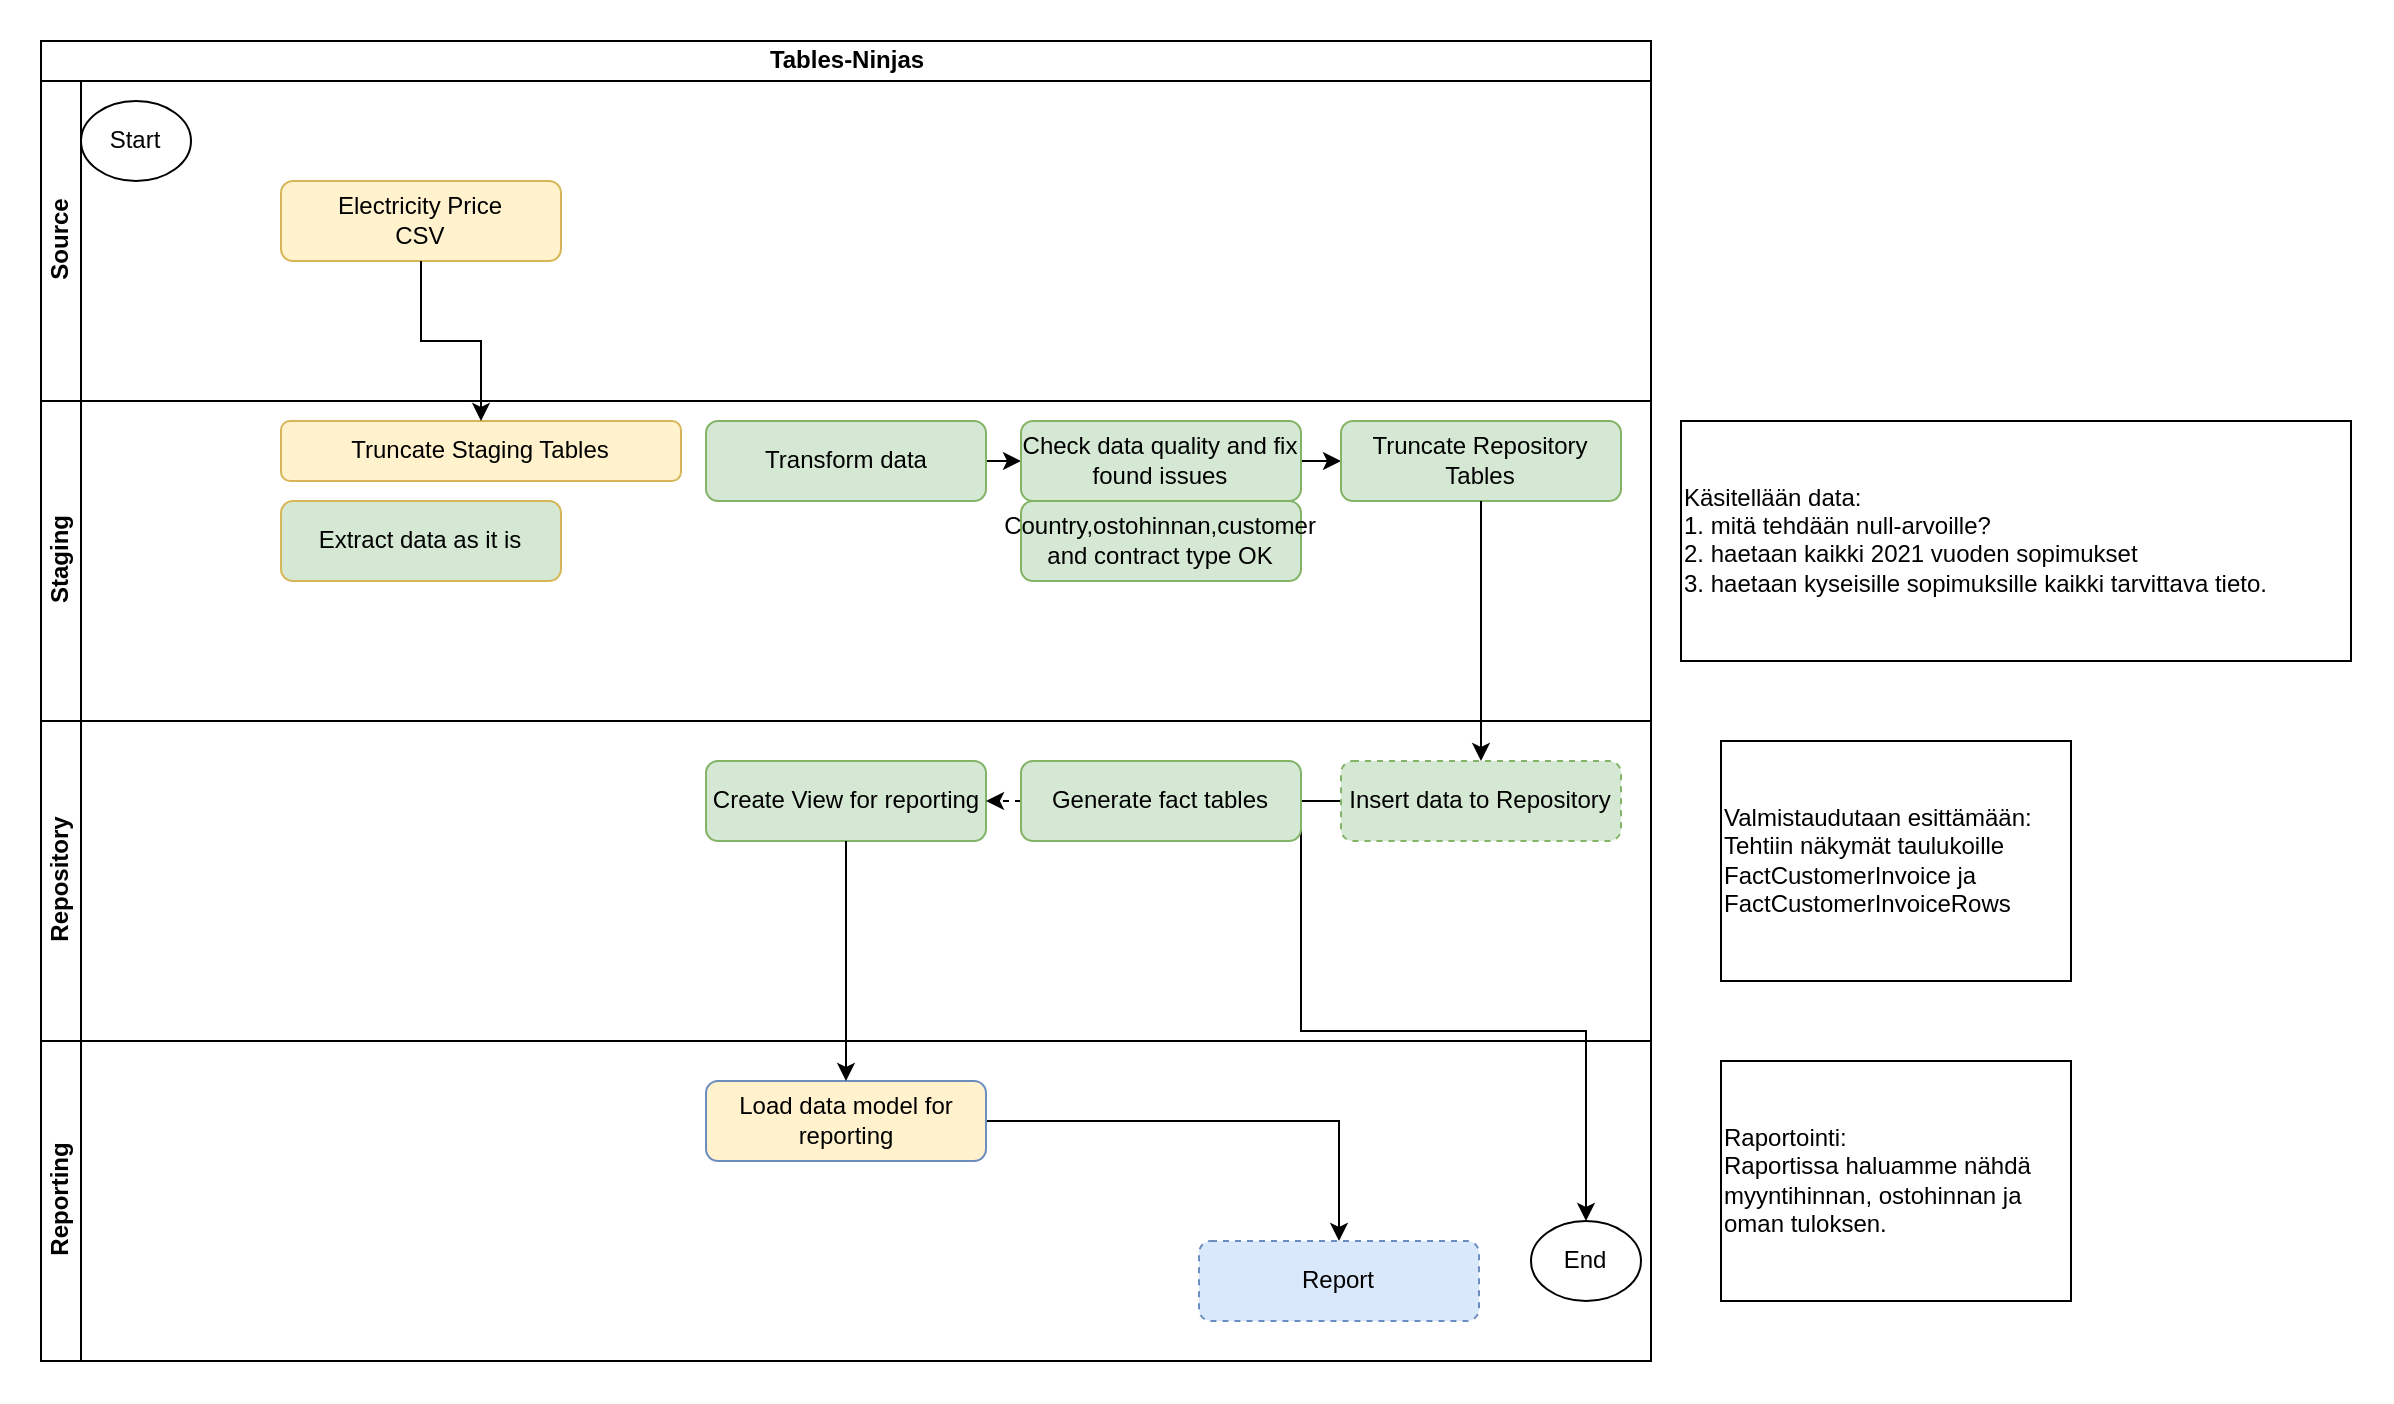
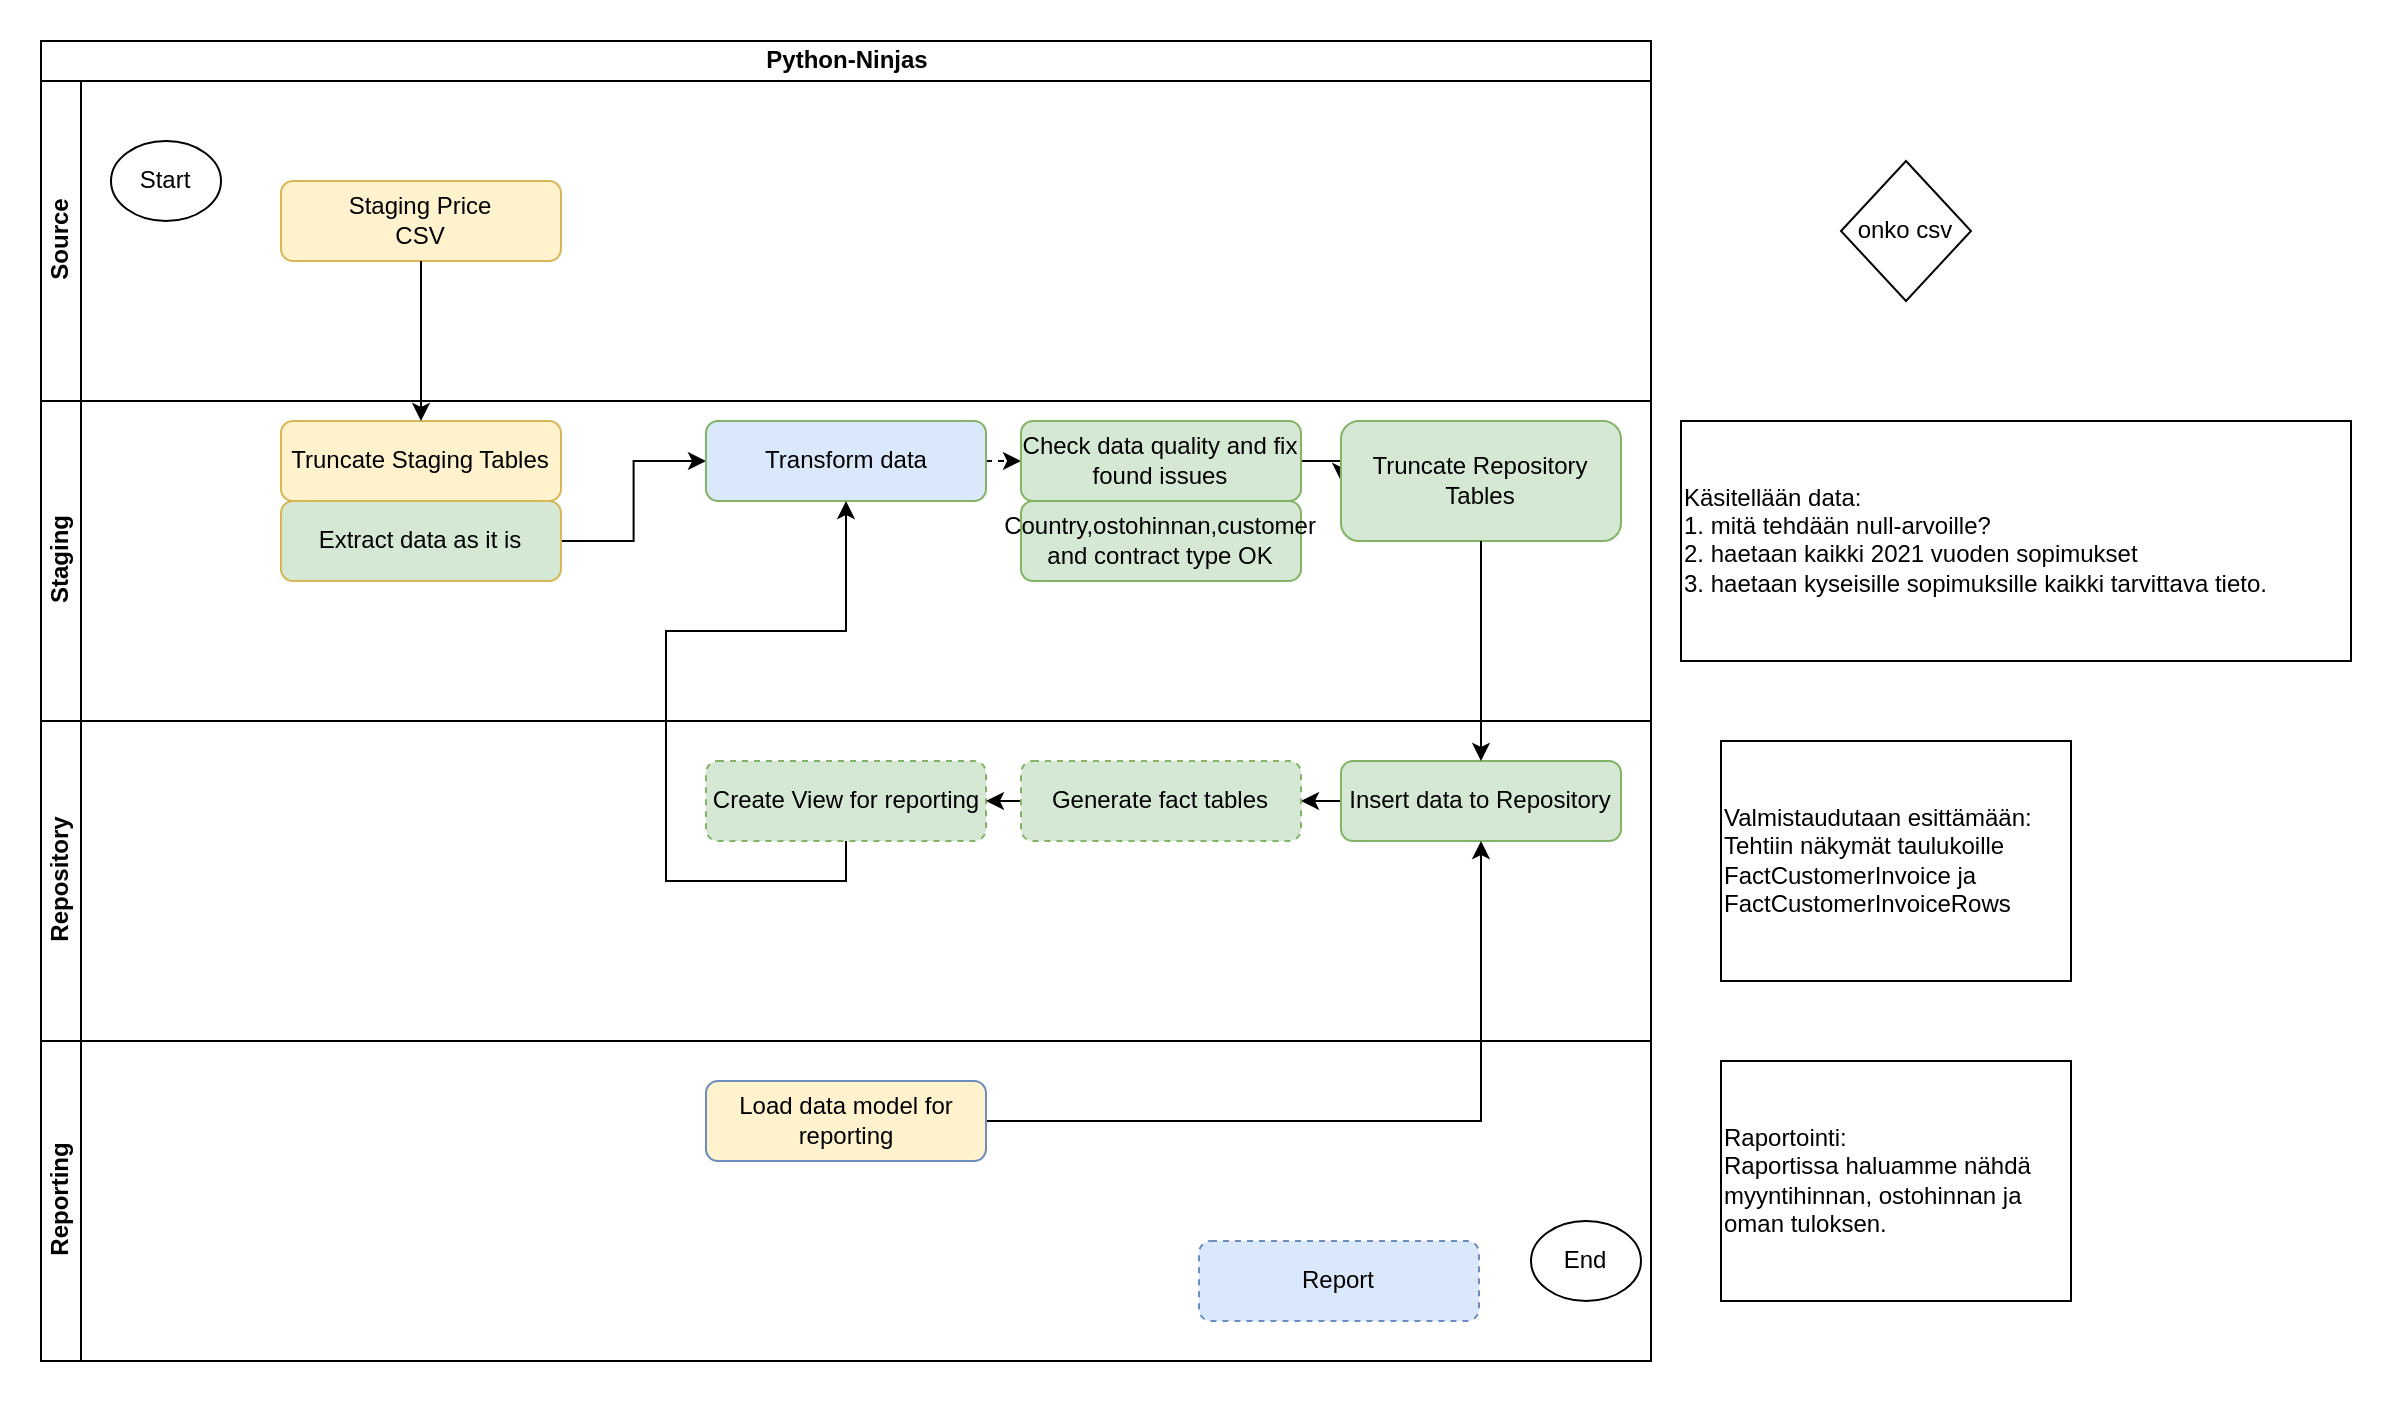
(848, 61) -> (848, 61)
(136, 141) -> (166, 181)
(421, 221) -> (421, 221)
none -> (1906, 231)
(481, 451) -> (421, 461)
(846, 461) -> (846, 461)
(999, 461) -> (999, 461)
(1481, 461) -> (1481, 481)
none -> (634, 508)
(846, 801) -> (846, 801)
(1008, 801) -> (1008, 801)
(1161, 801) -> (1161, 801)
(1481, 801) -> (1481, 801)
(846, 957) -> (771, 631)
(1323, 1031) -> (1316, 801)
(1339, 1173) -> (1446, 1121)
